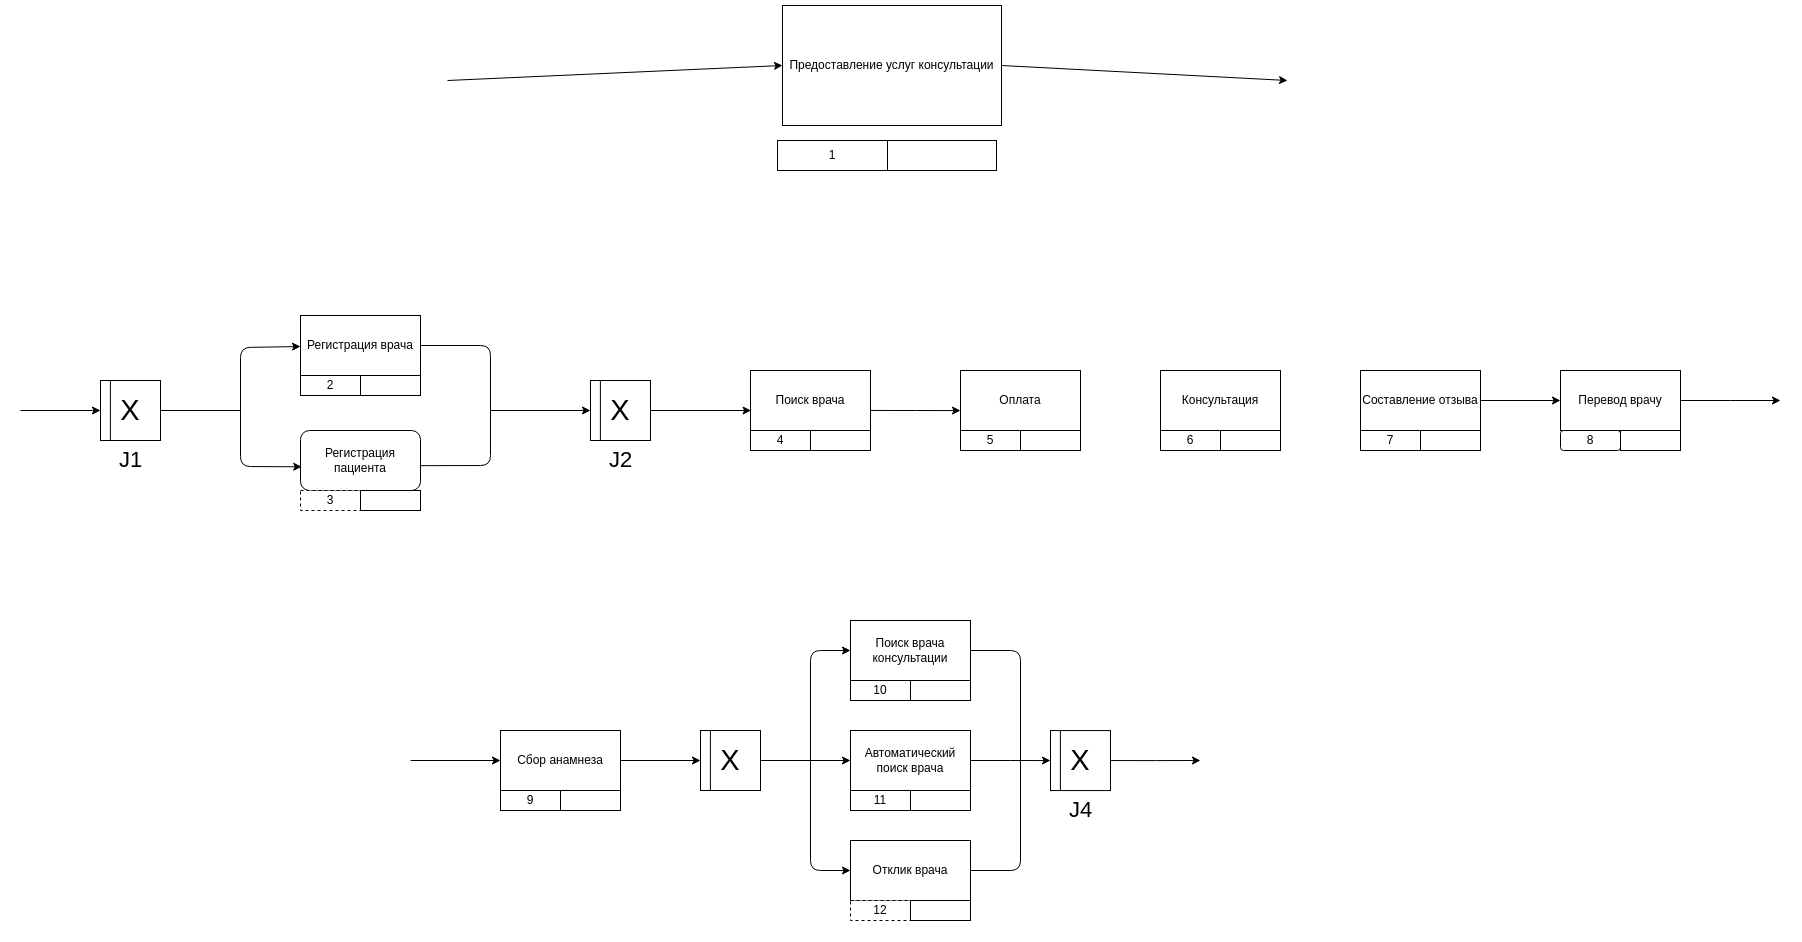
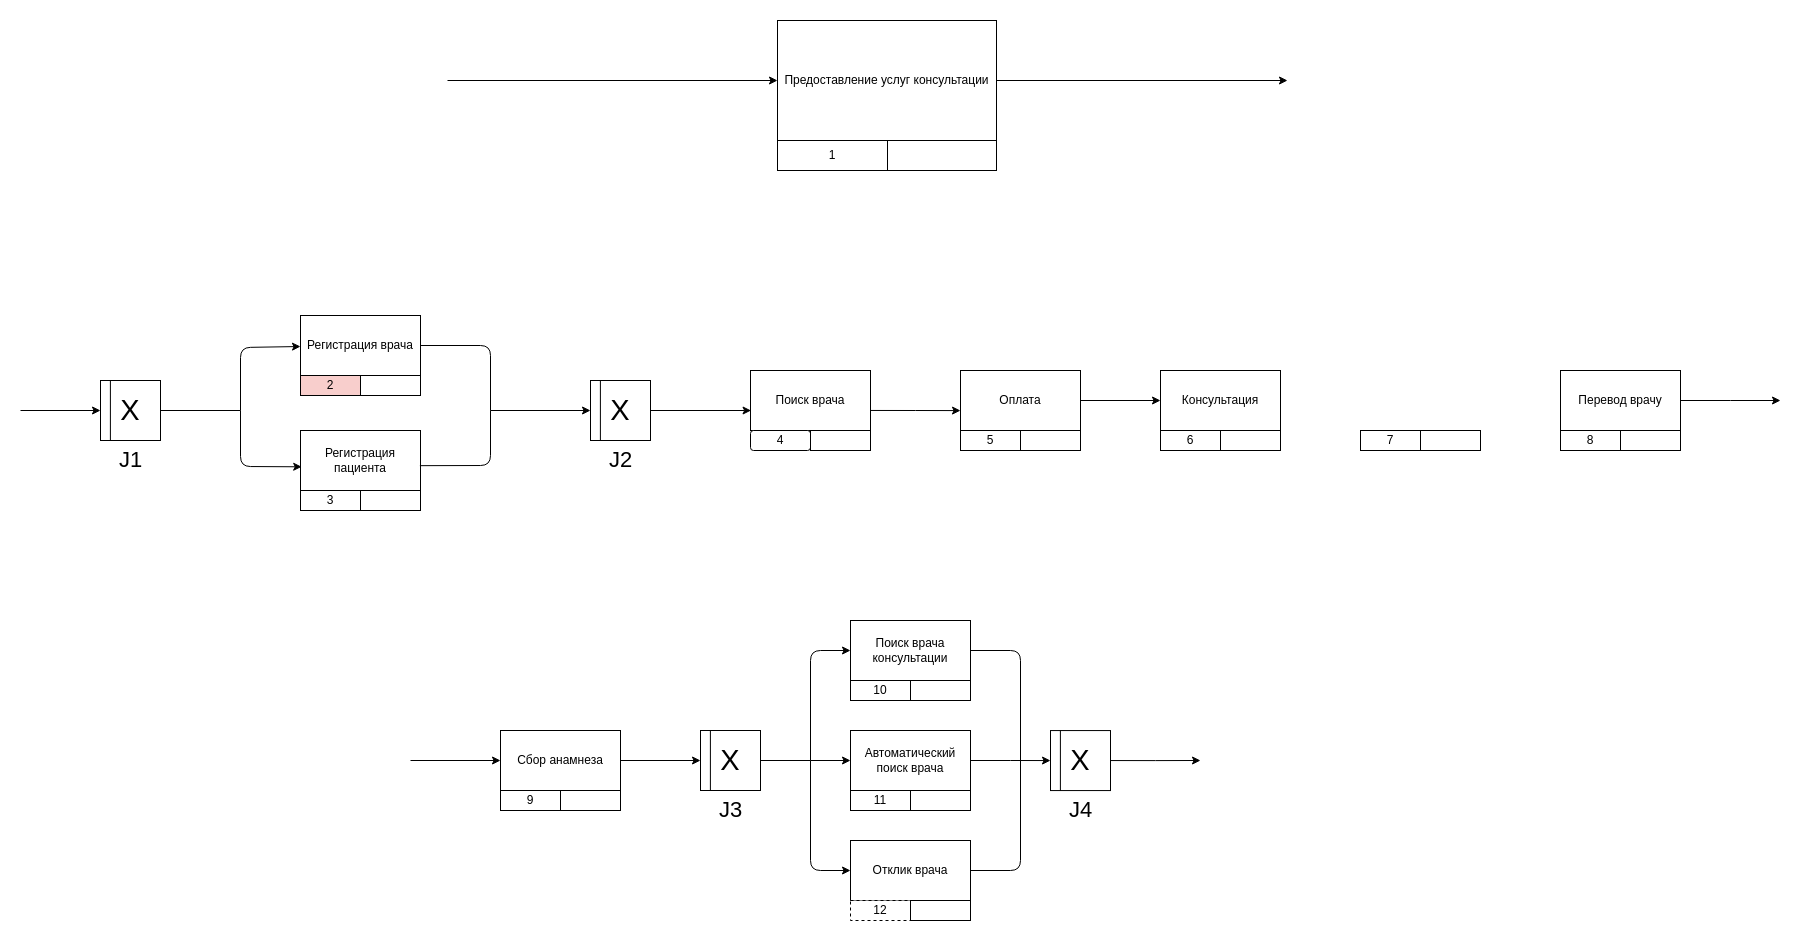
(892, 66) -> (887, 81)
(331, 386) -> (331, 386)
none -> (1117, 401)
(1421, 401) -> none
(1517, 401) -> none
(781, 441) -> (781, 441)
(1591, 441) -> (1591, 441)
(361, 461) -> (361, 461)
(331, 501) -> (331, 501)
none -> (731, 811)
